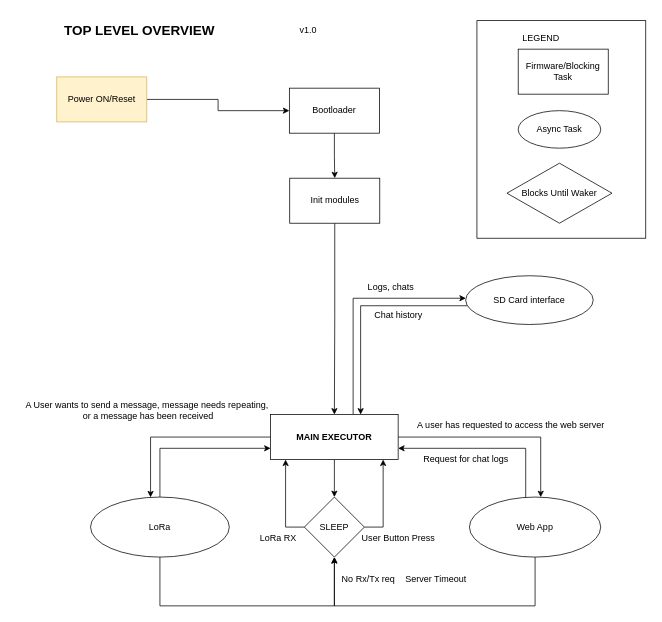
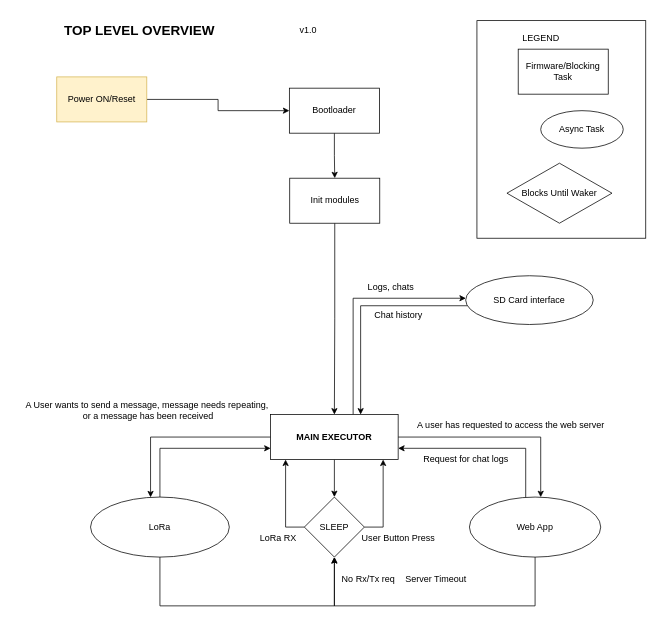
(559, 129) -> (582, 129)
